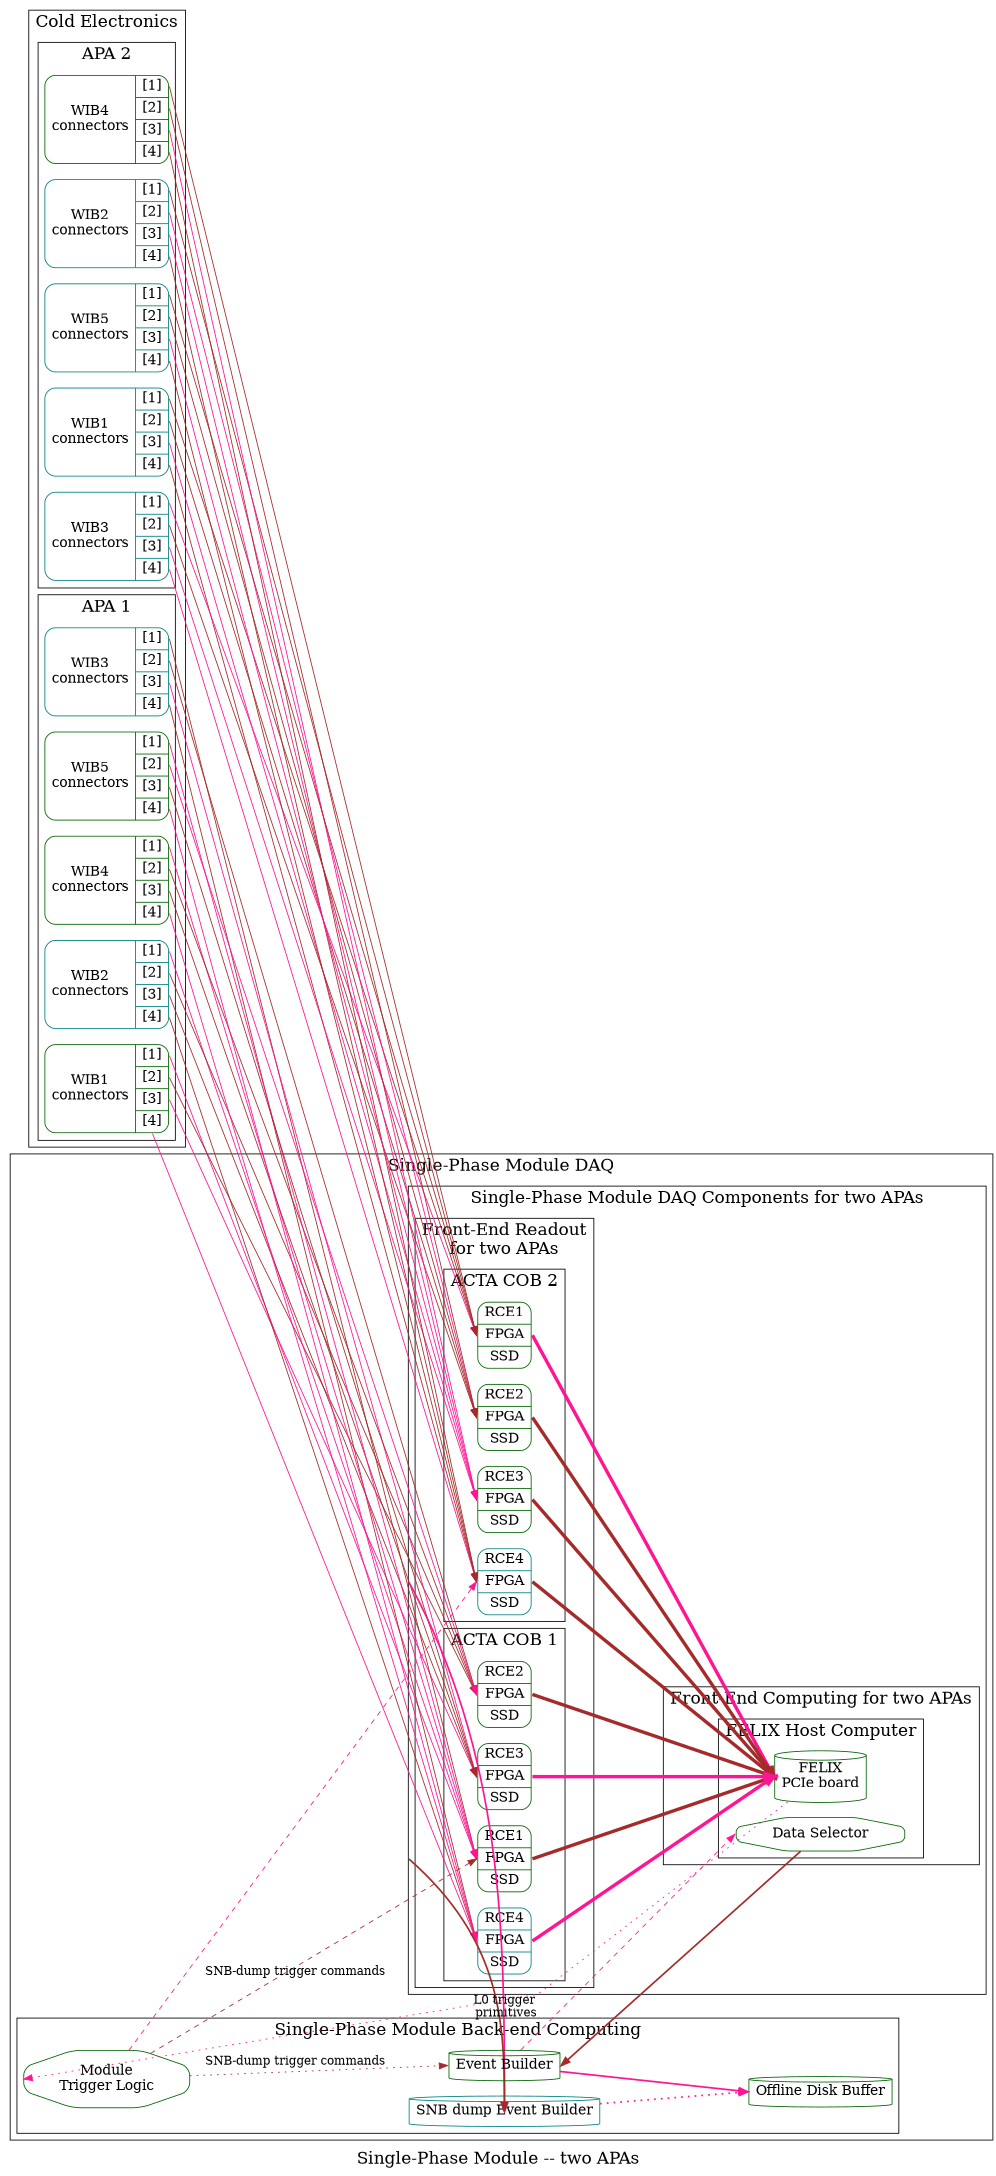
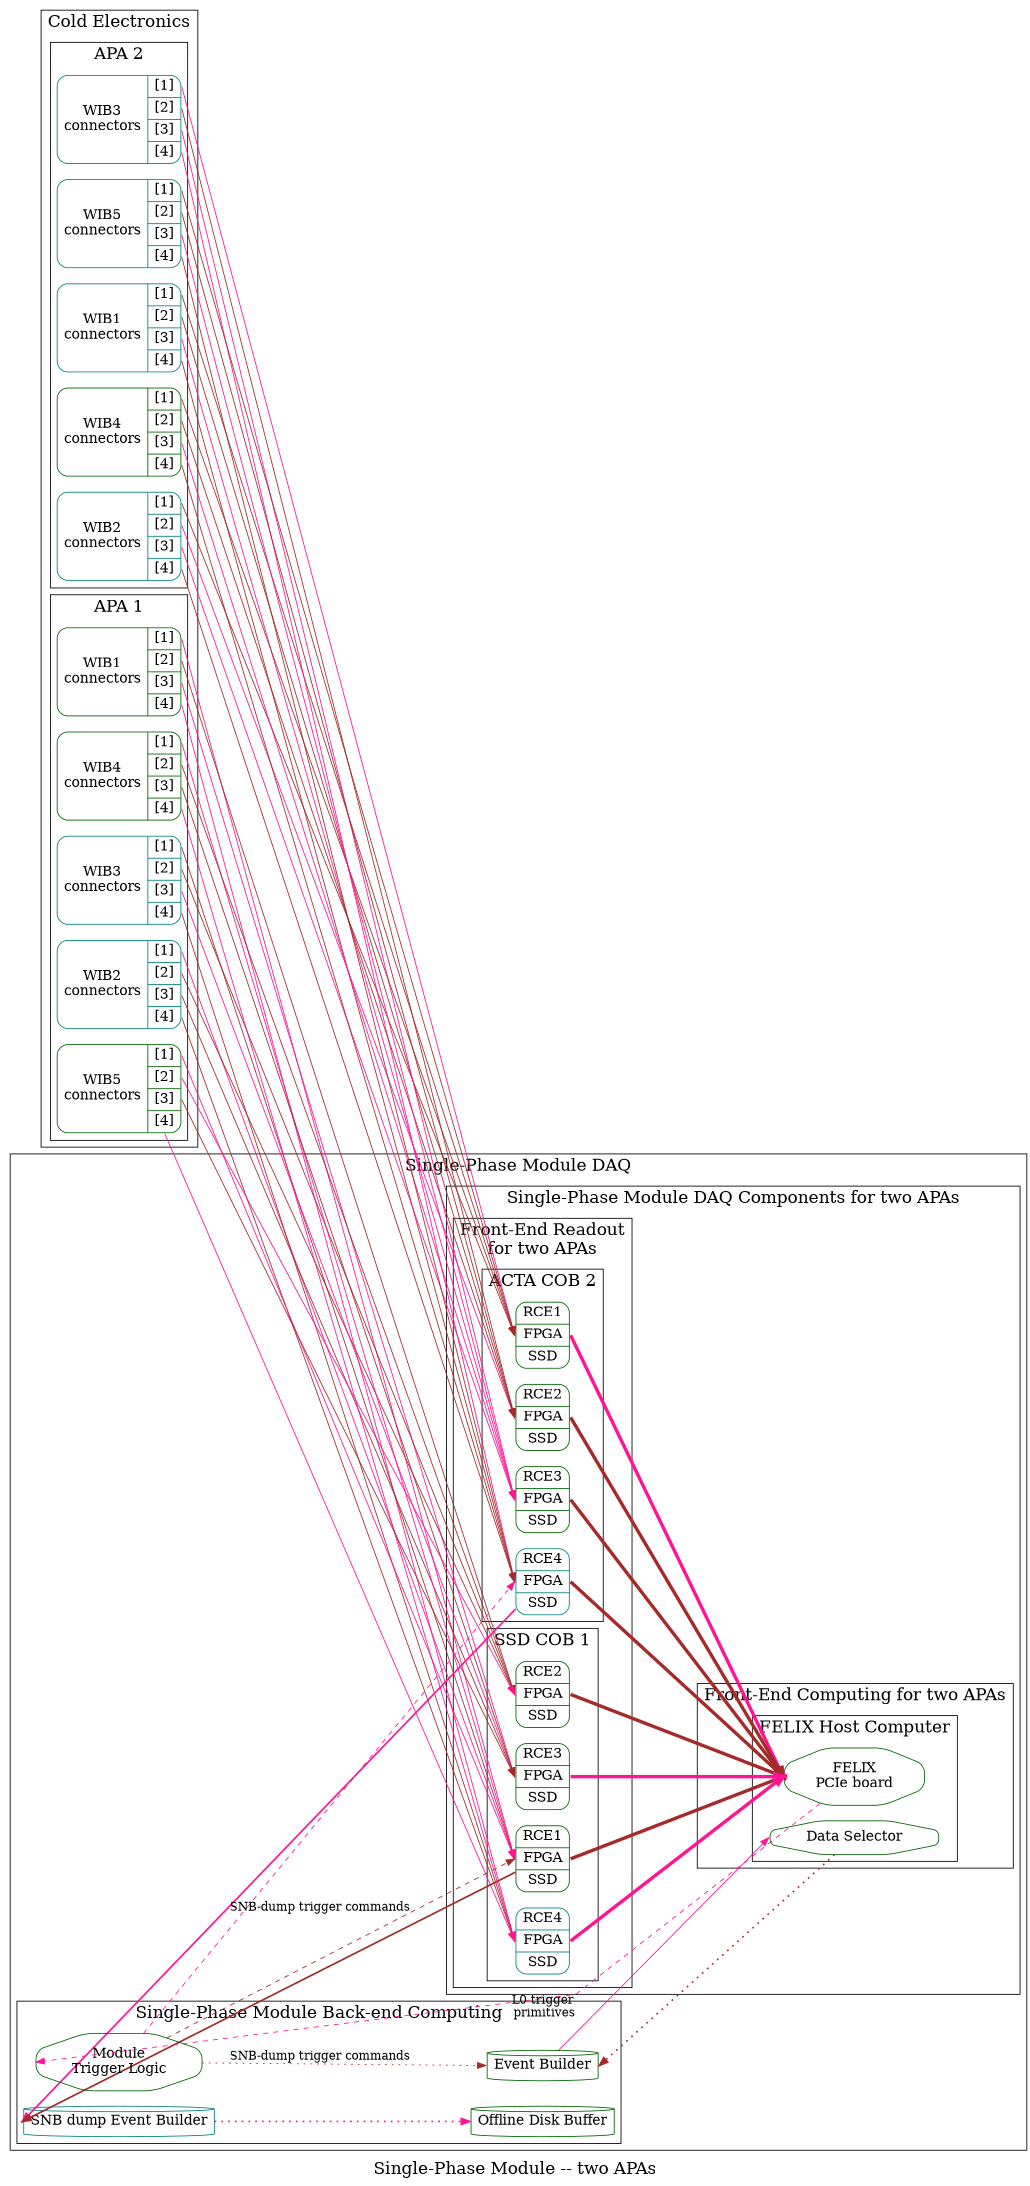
(504, 1641) -> (543, 1641)
(820, 1777) -> (854, 1777)
(625, 1945) -> (661, 1947)
(684, 1955) -> (720, 1957)
(441, 2010) -> (464, 2008)
(649, 2081) -> none
